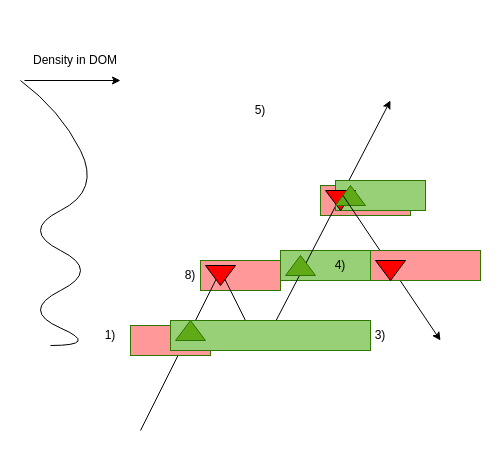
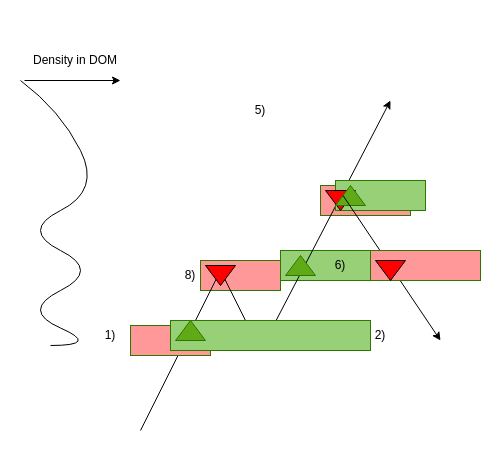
(341, 266) -> (341, 266)
(381, 336) -> (381, 336)
